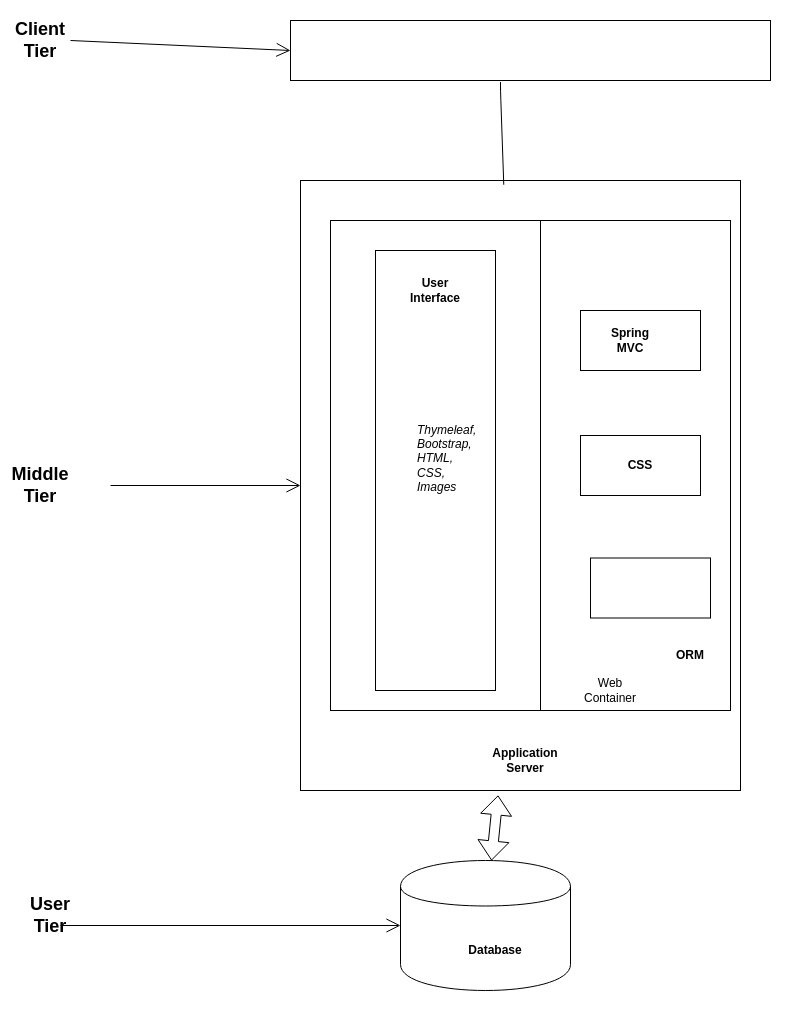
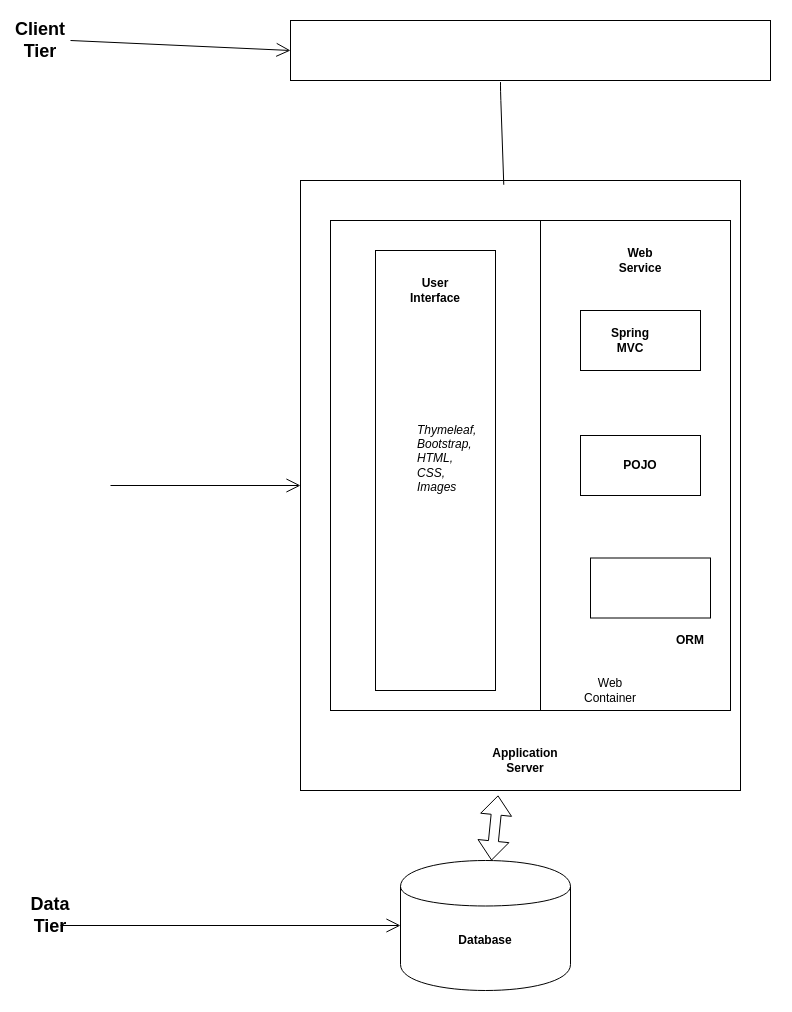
none -> (641, 261)
(641, 466) -> (641, 466)
(41, 486) -> none
(691, 656) -> (691, 641)
(51, 916) -> (51, 916)
(496, 951) -> (486, 941)
